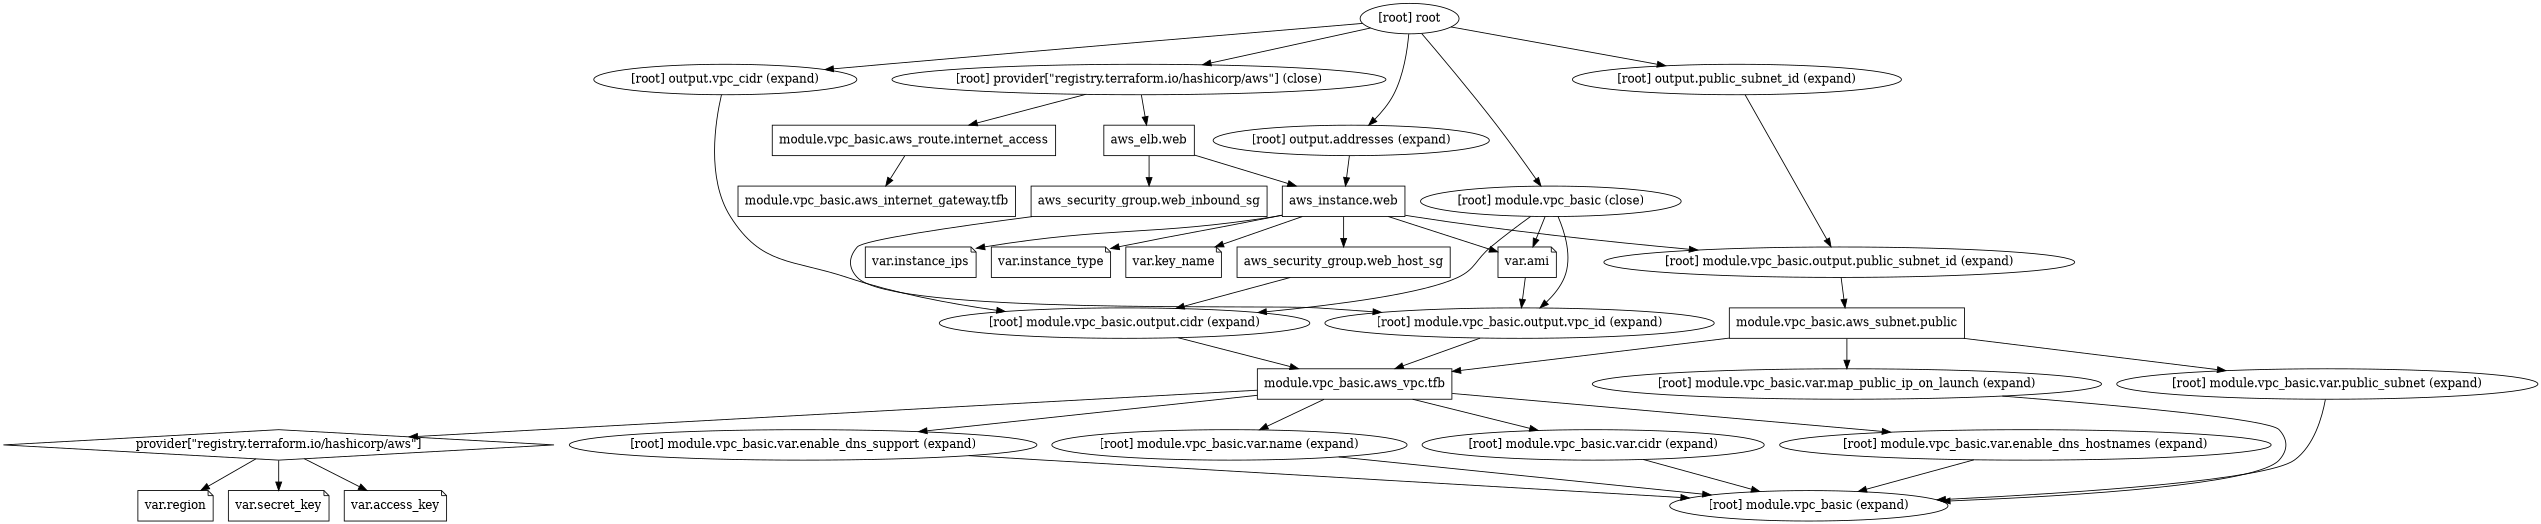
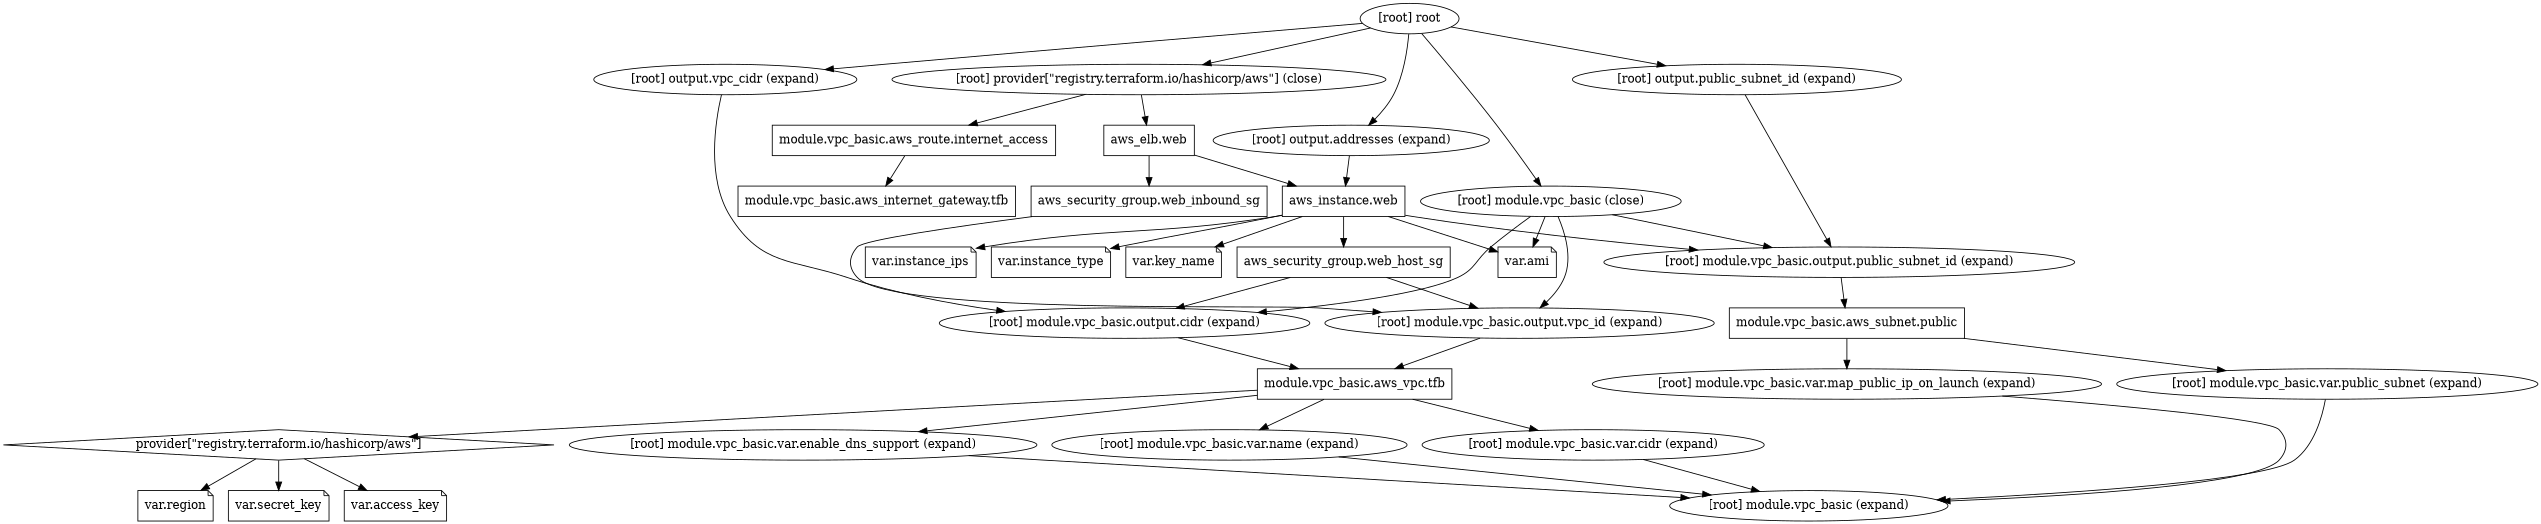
none -> (1688, 230)
(1524, 289) -> (1430, 292)
(1595, 354) -> none
(2025, 445) -> none
